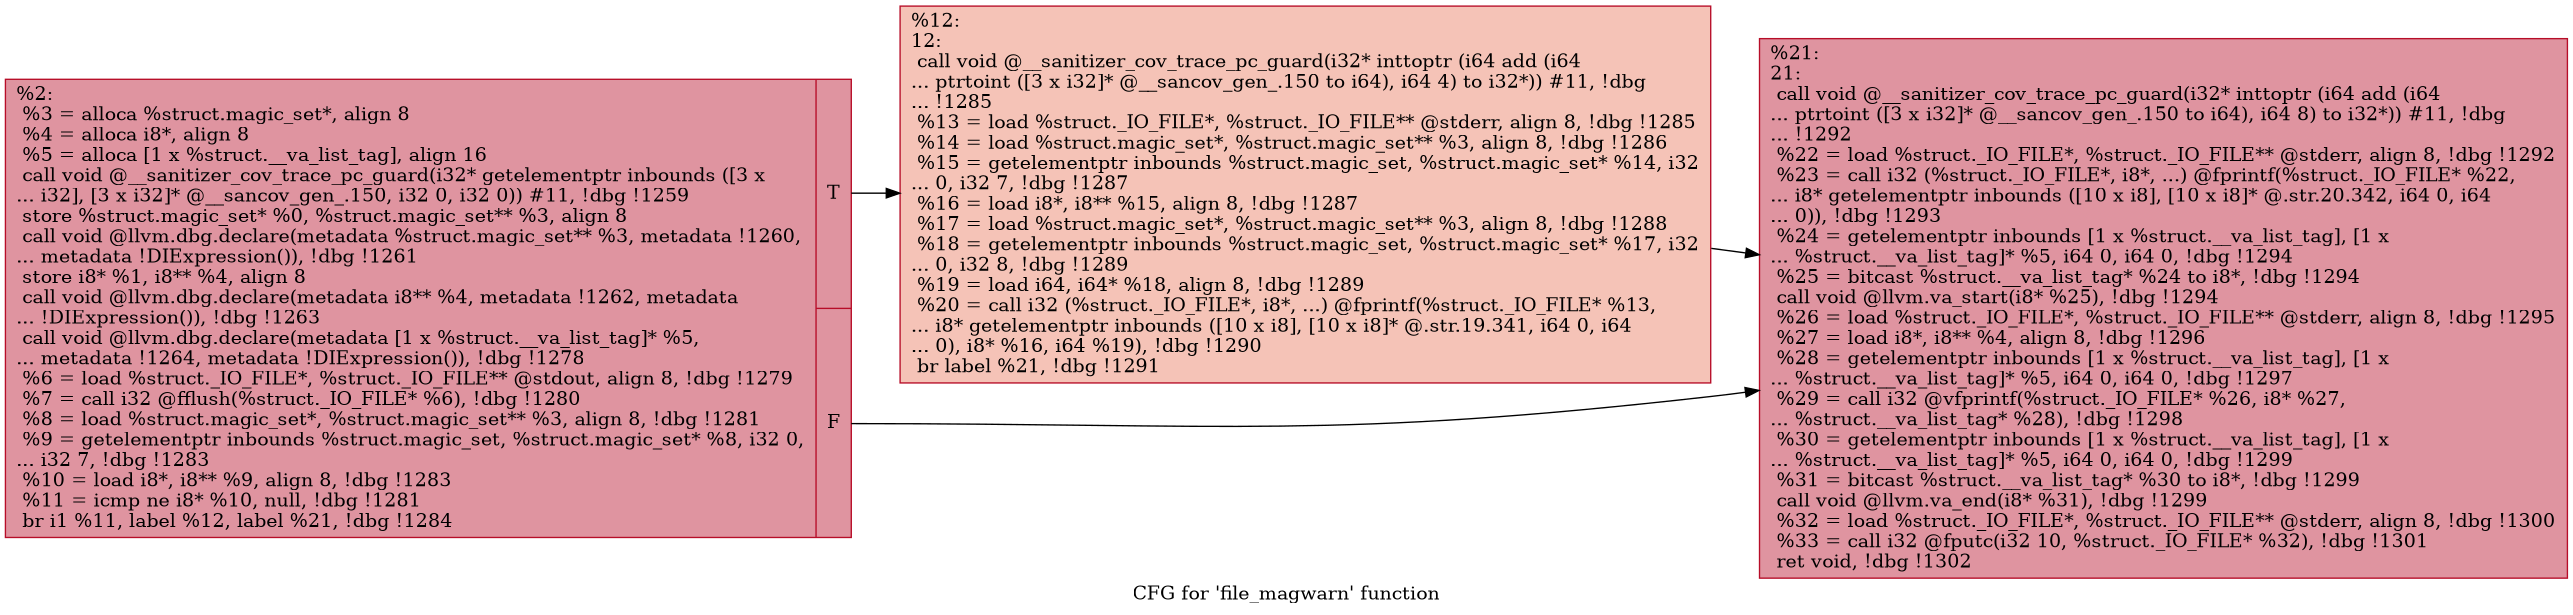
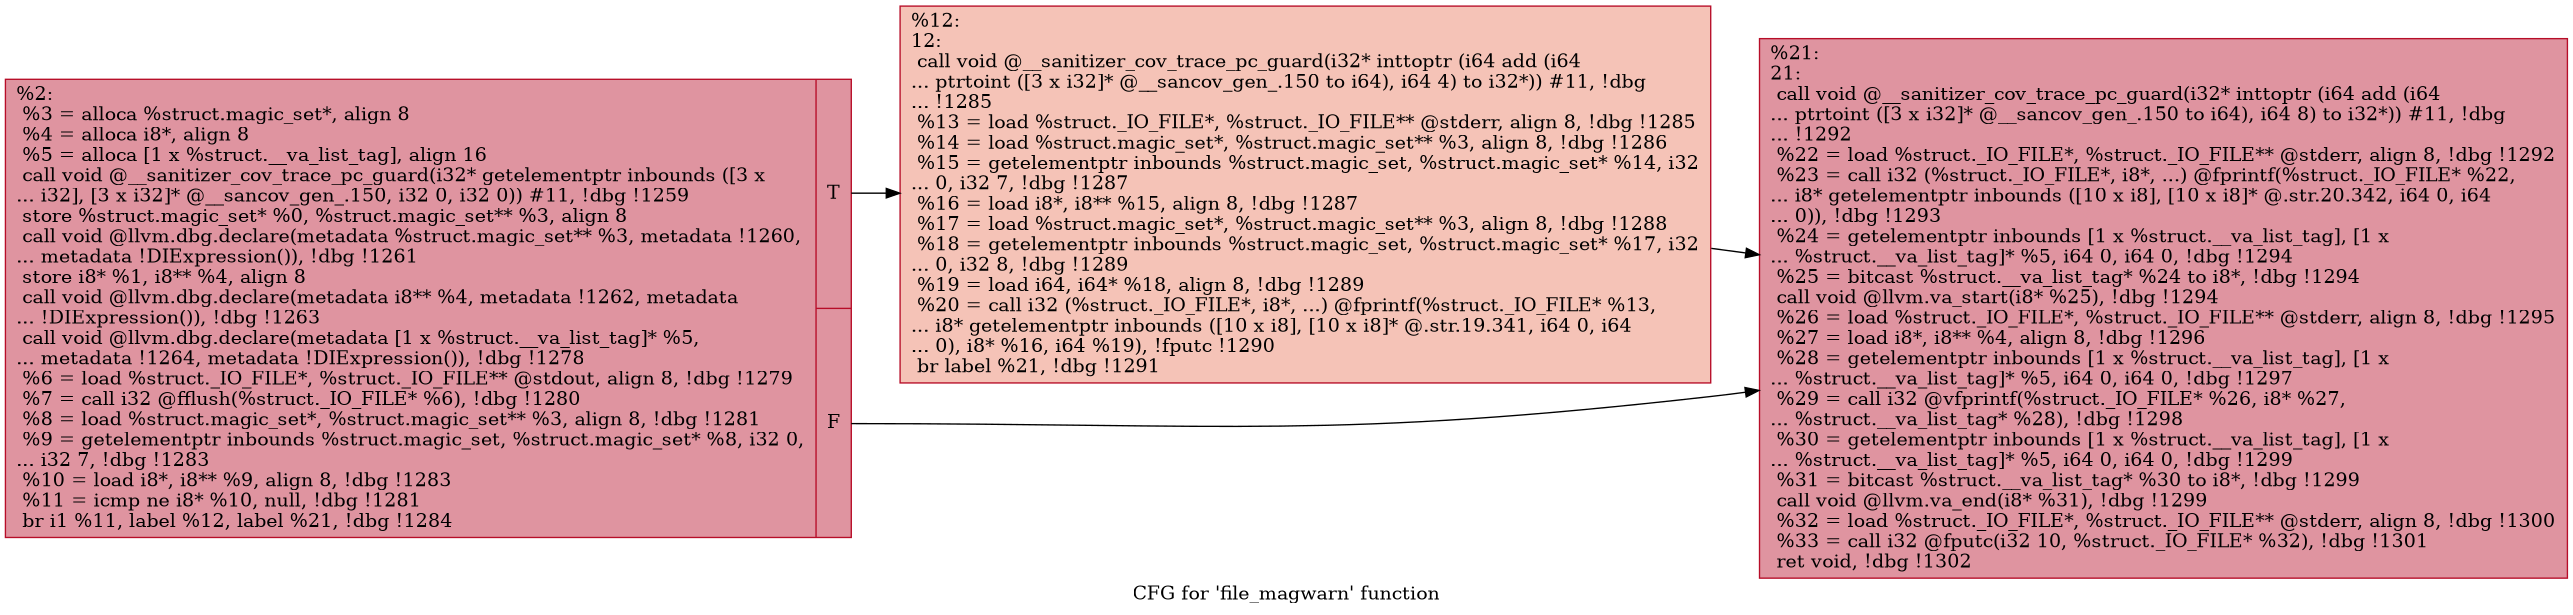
(1086, 346) -> (1093, 346)
